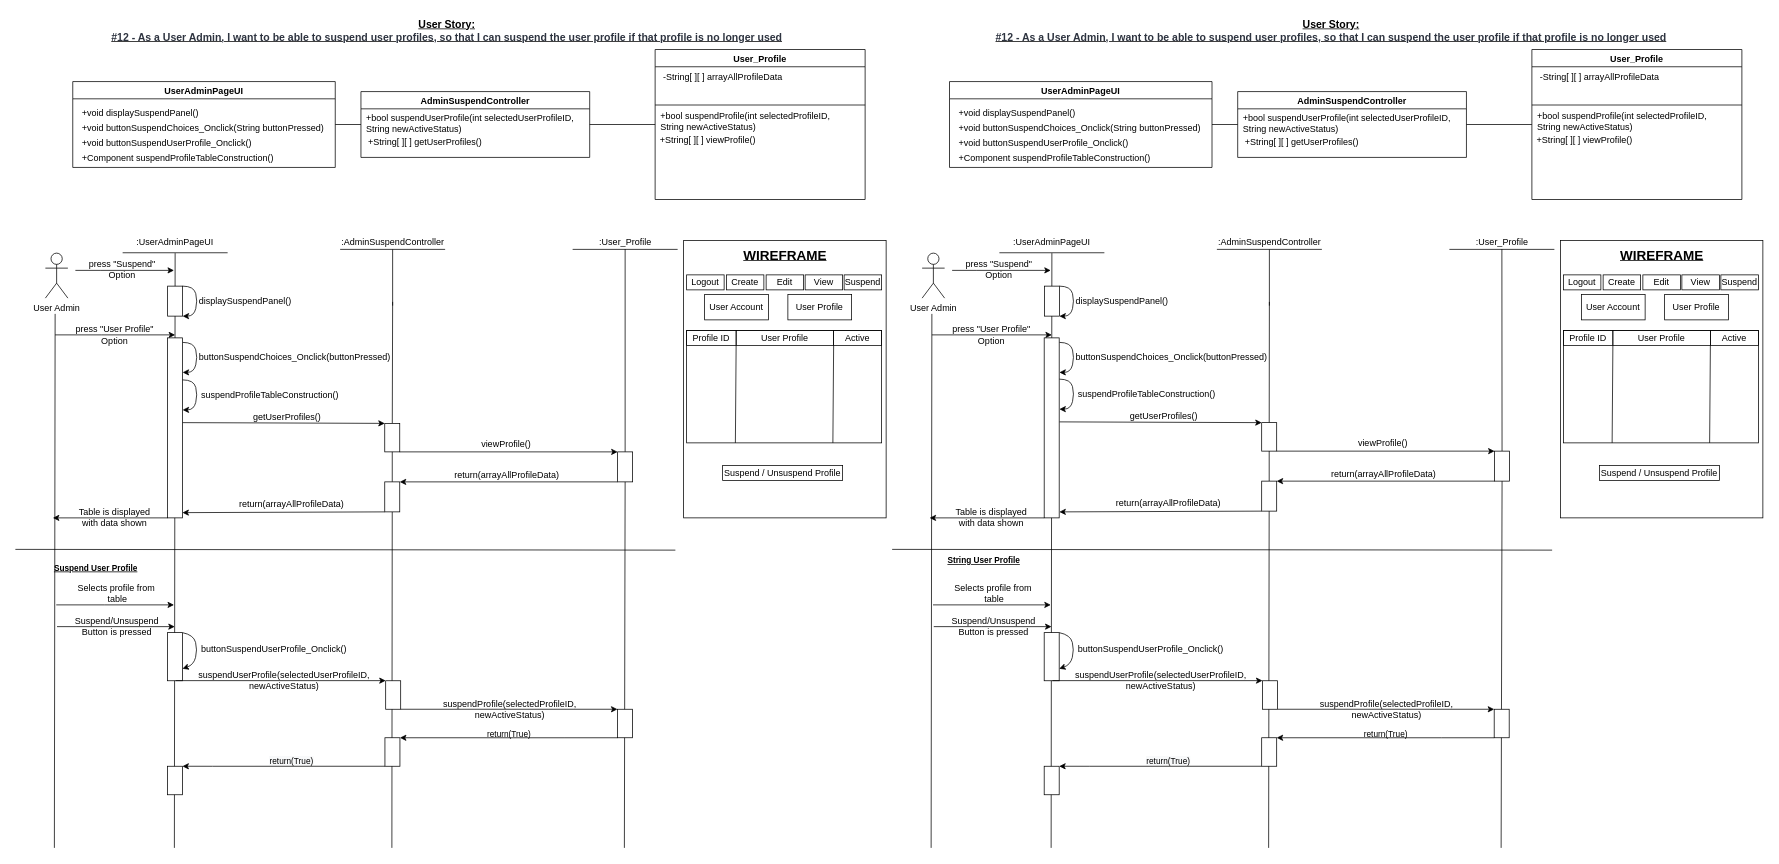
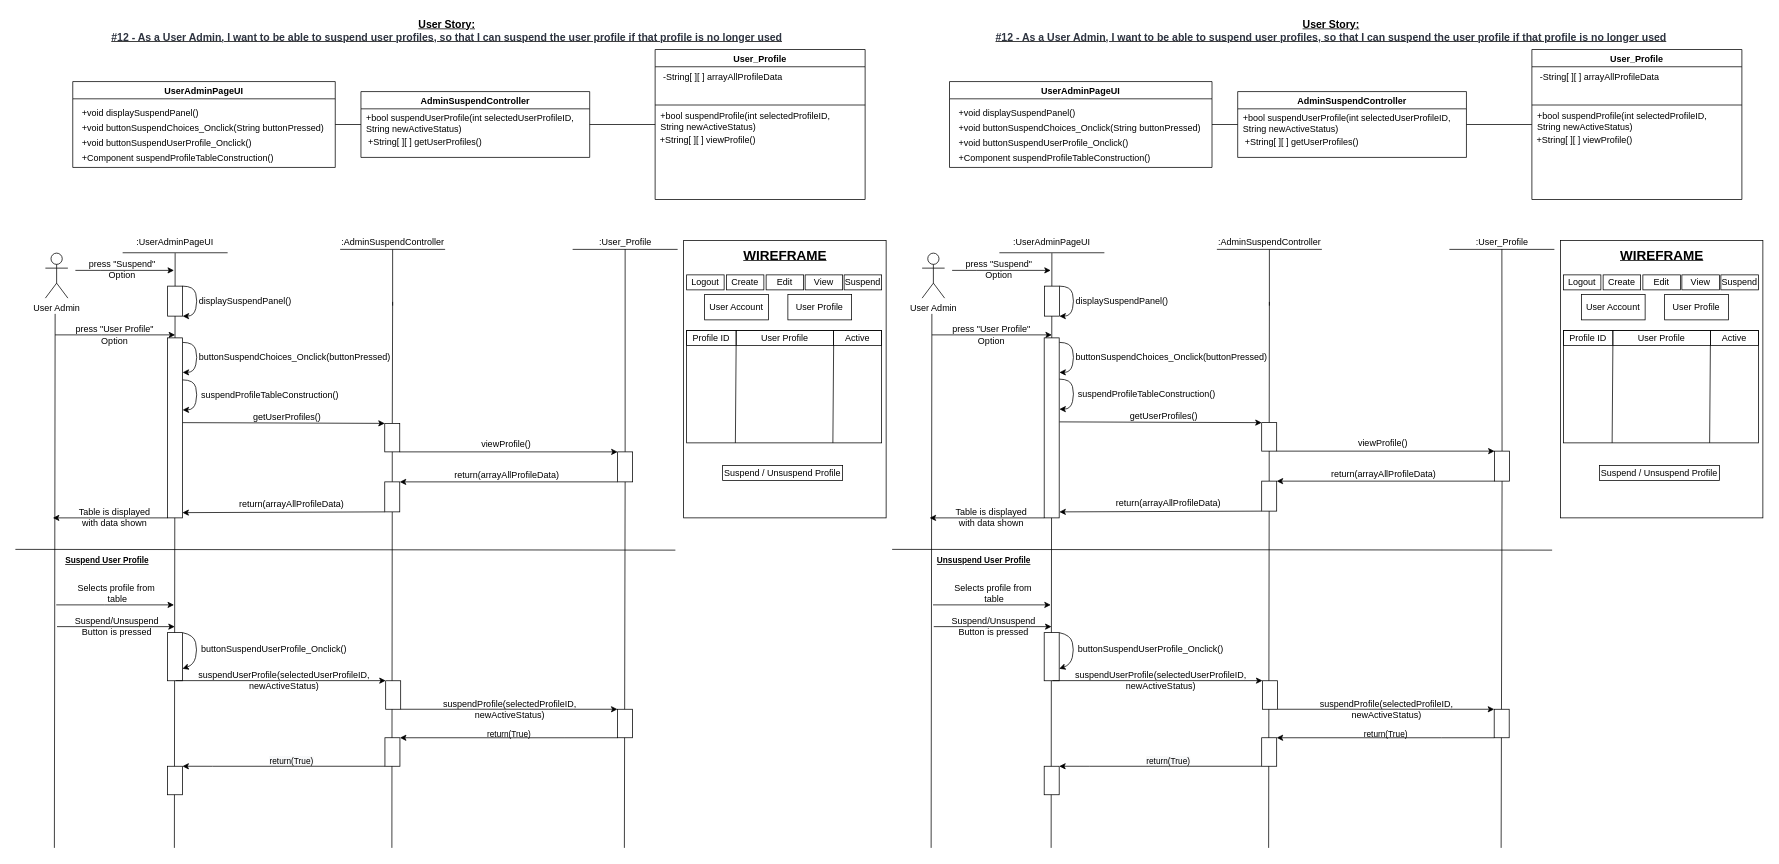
(984, 561) -> (984, 561)
(96, 568) -> (107, 560)
